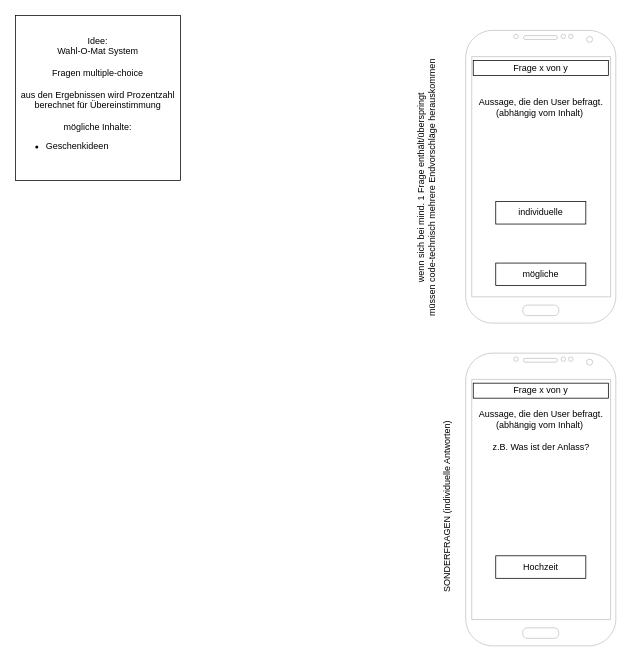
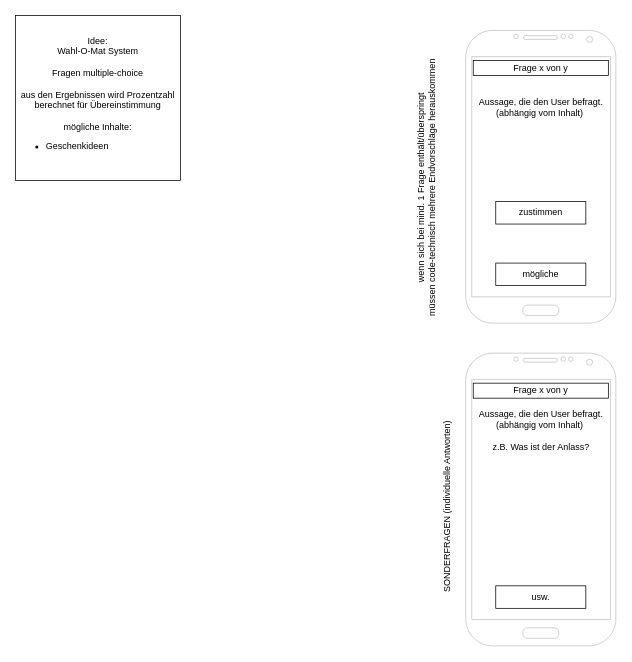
(540, 213) -> (540, 213)
(540, 567) -> none
none -> (540, 597)
